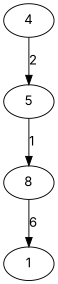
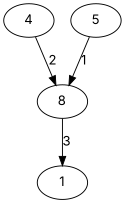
(29, 56) -> (44, 57)
(34, 223) -> (67, 142)
